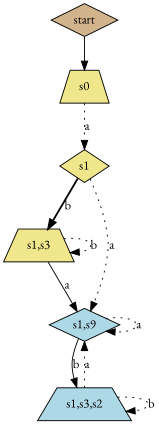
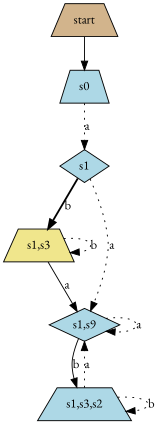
(85, 20) -> (85, 20)
(85, 87) -> (85, 87)
(85, 166) -> (85, 166)
